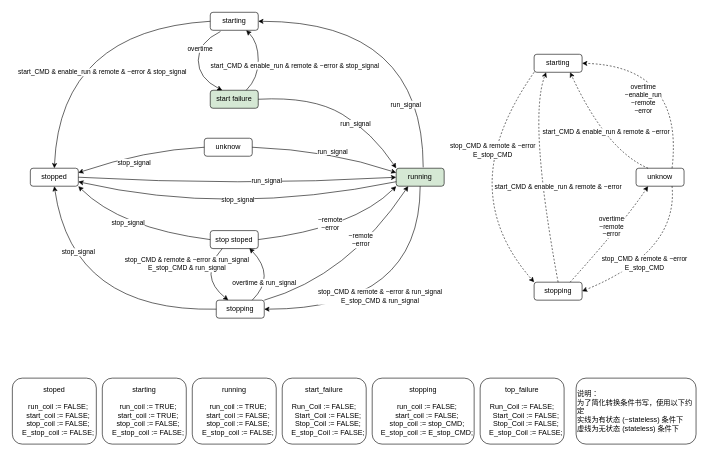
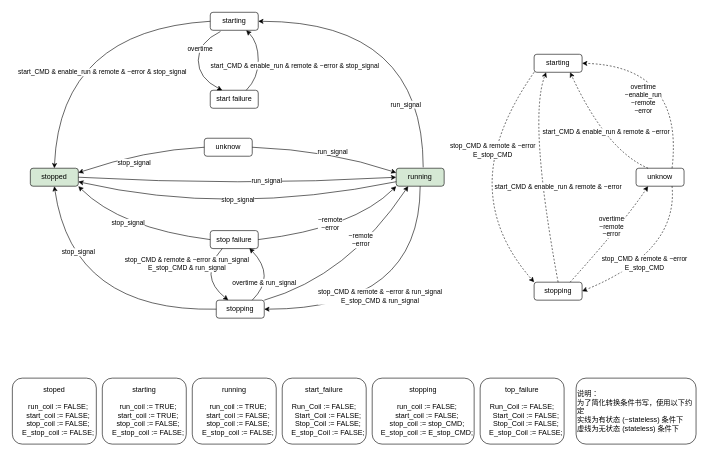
(234, 99) -> (234, 99)
(369, 135) -> none
(54, 177) -> (54, 177)
(234, 240) -> (234, 240)
